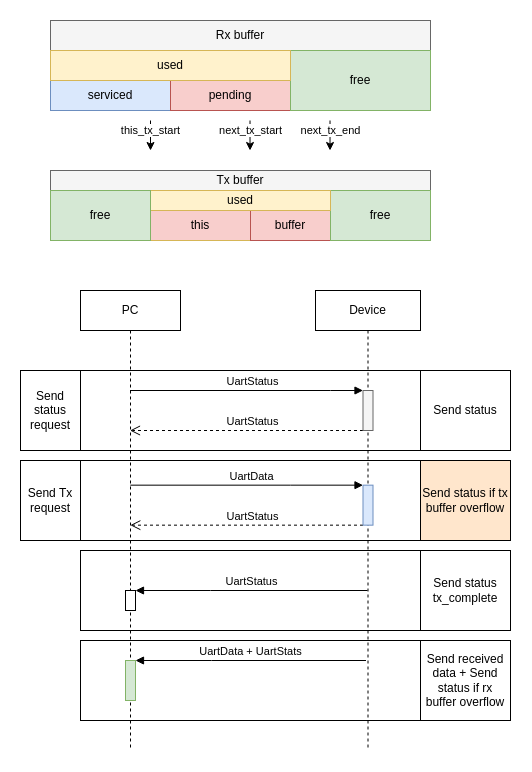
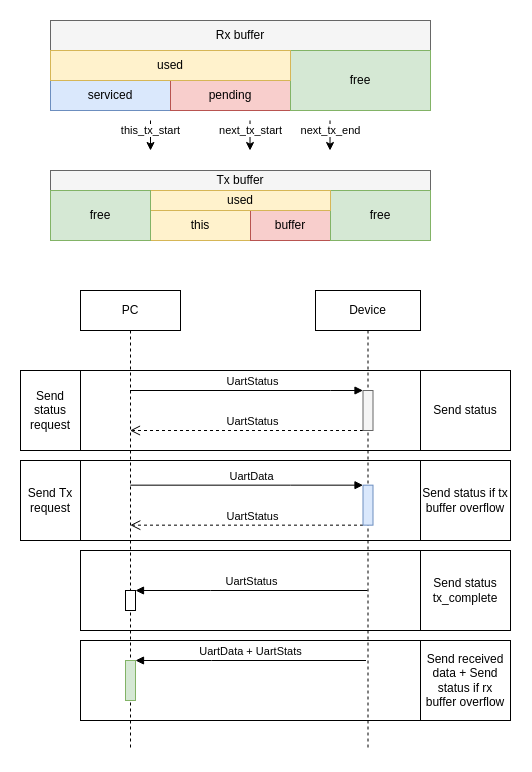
(201, 226) -> (201, 226)
(466, 501) -> (466, 501)
